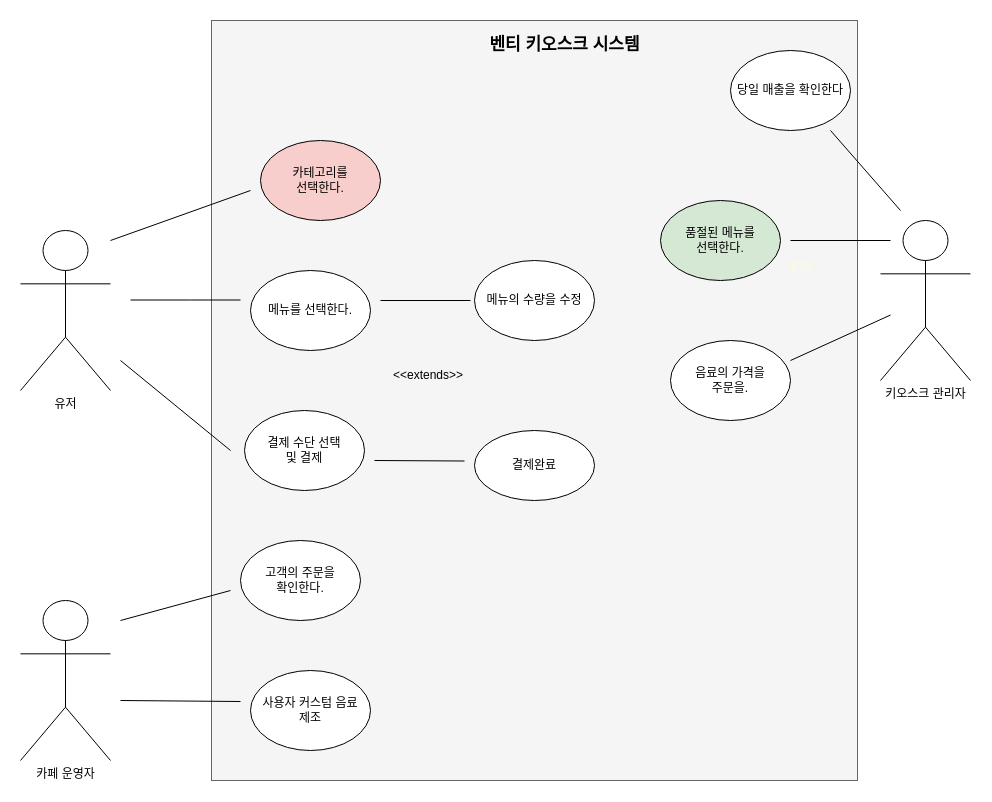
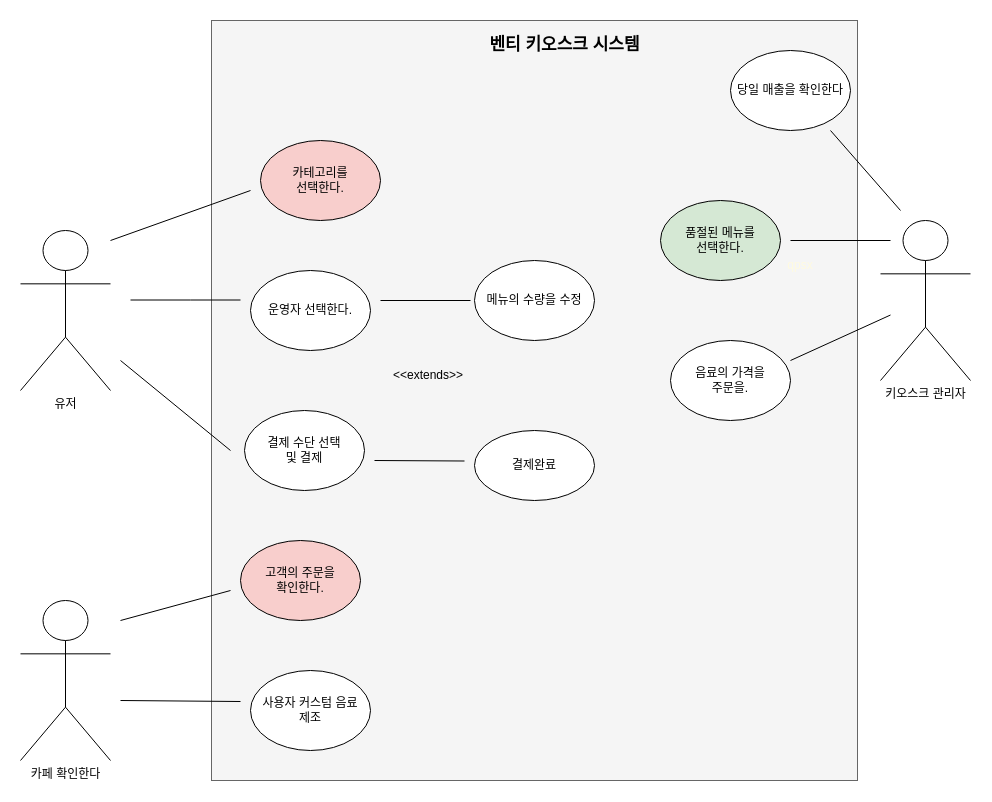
(311, 311) -> (311, 311)
(301, 581) -> (301, 581)
(66, 775) -> (66, 775)
